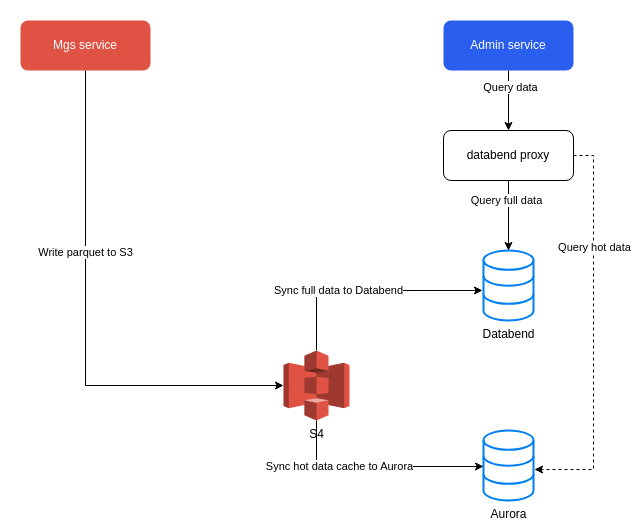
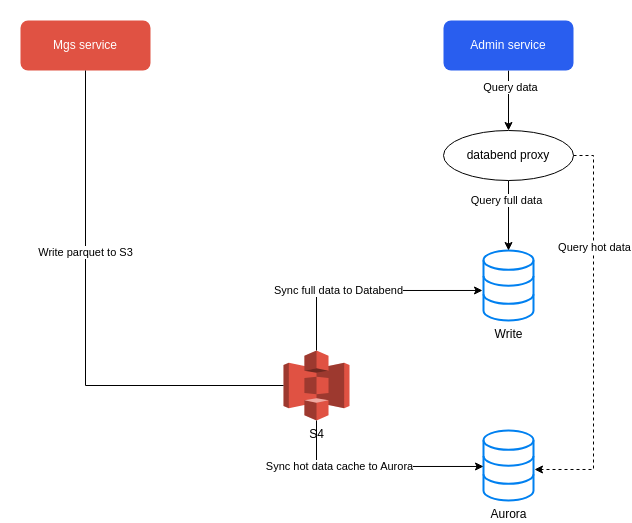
(509, 156) -> (509, 156)
(509, 335) -> (509, 335)
(275, 386) -> (278, 386)
